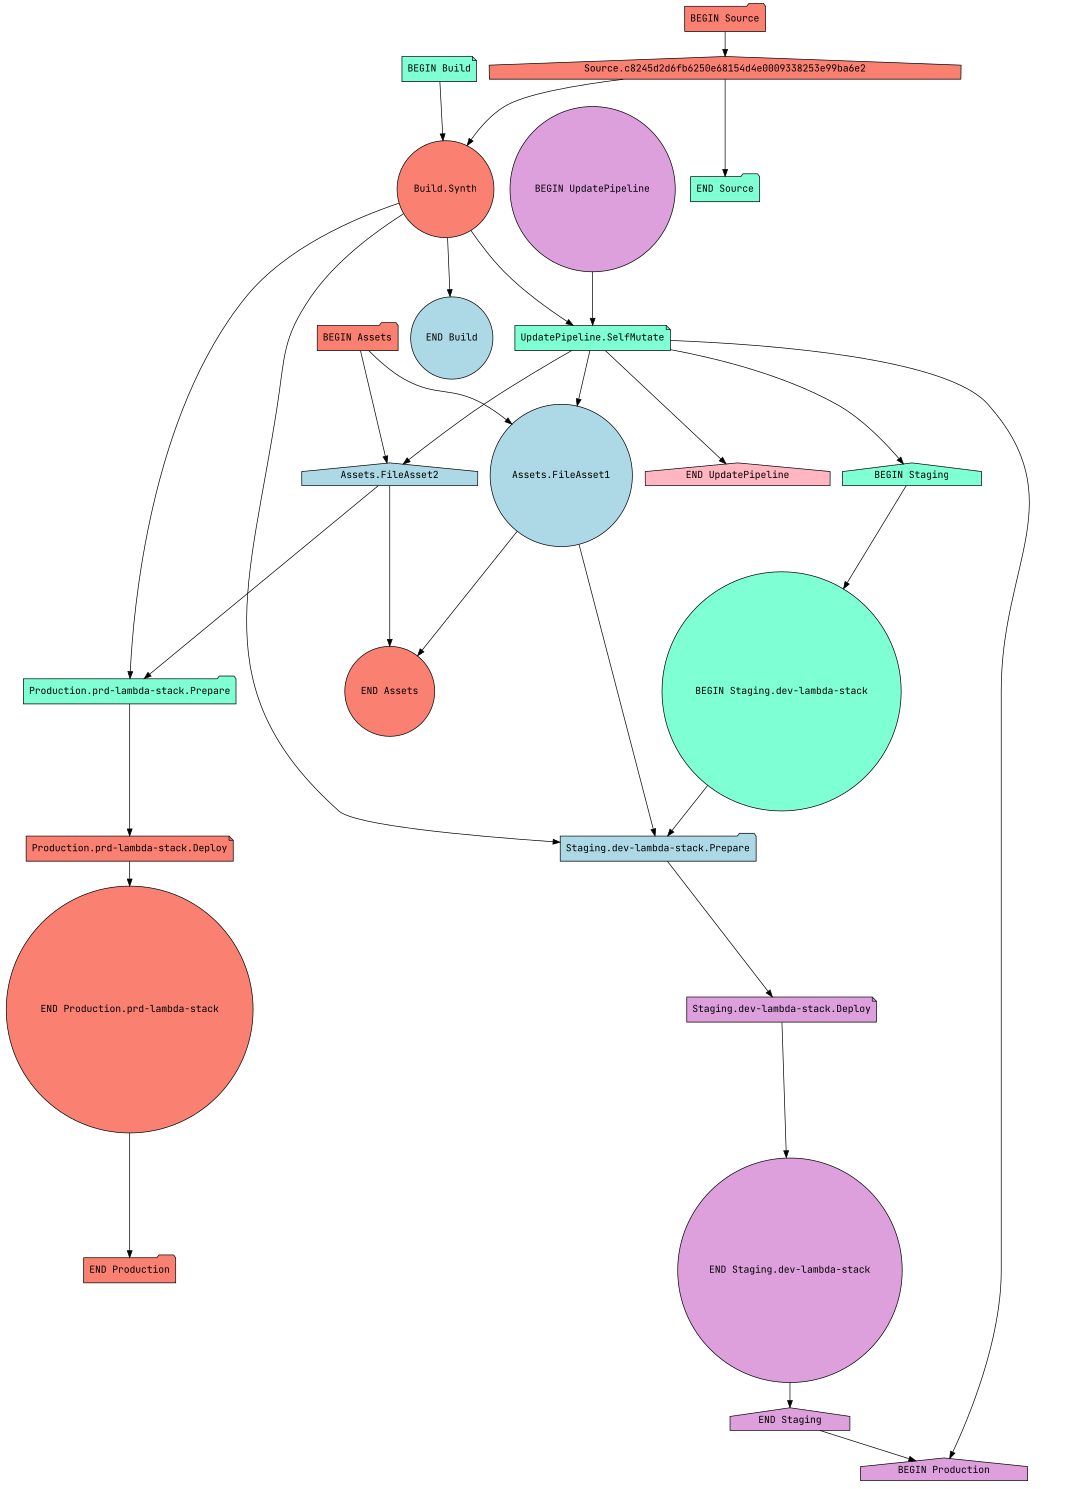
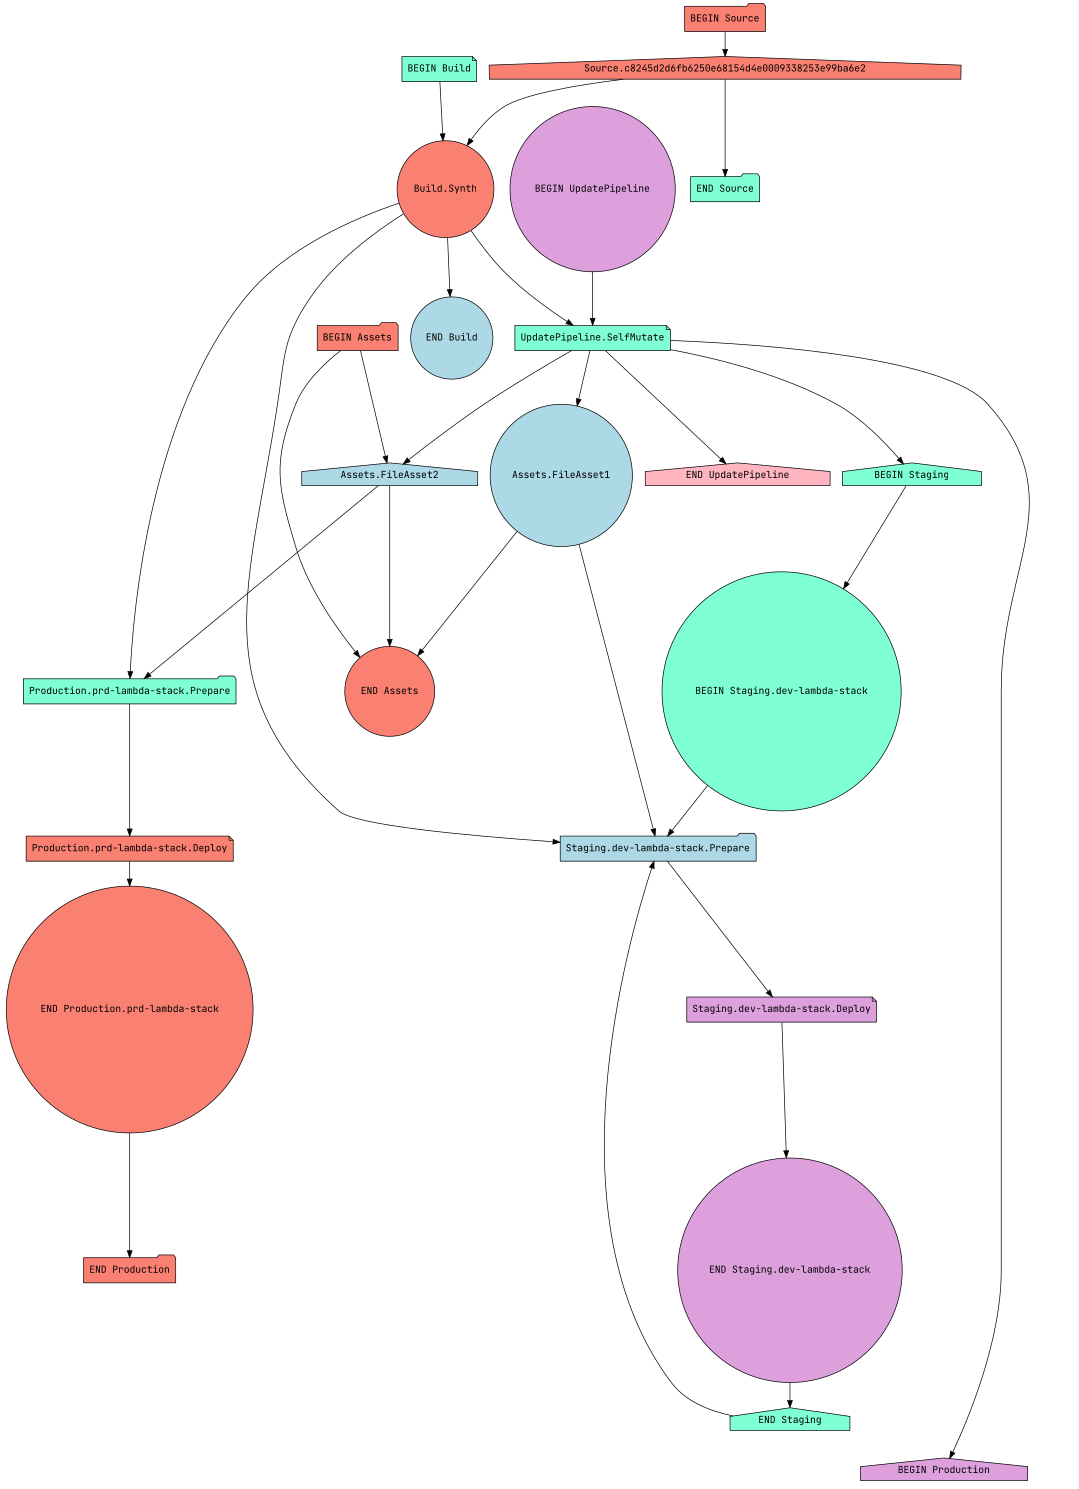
(435, 390) -> (283, 501)
(790, 1420) -> (790, 1420)
(864, 1445) -> (605, 1165)
